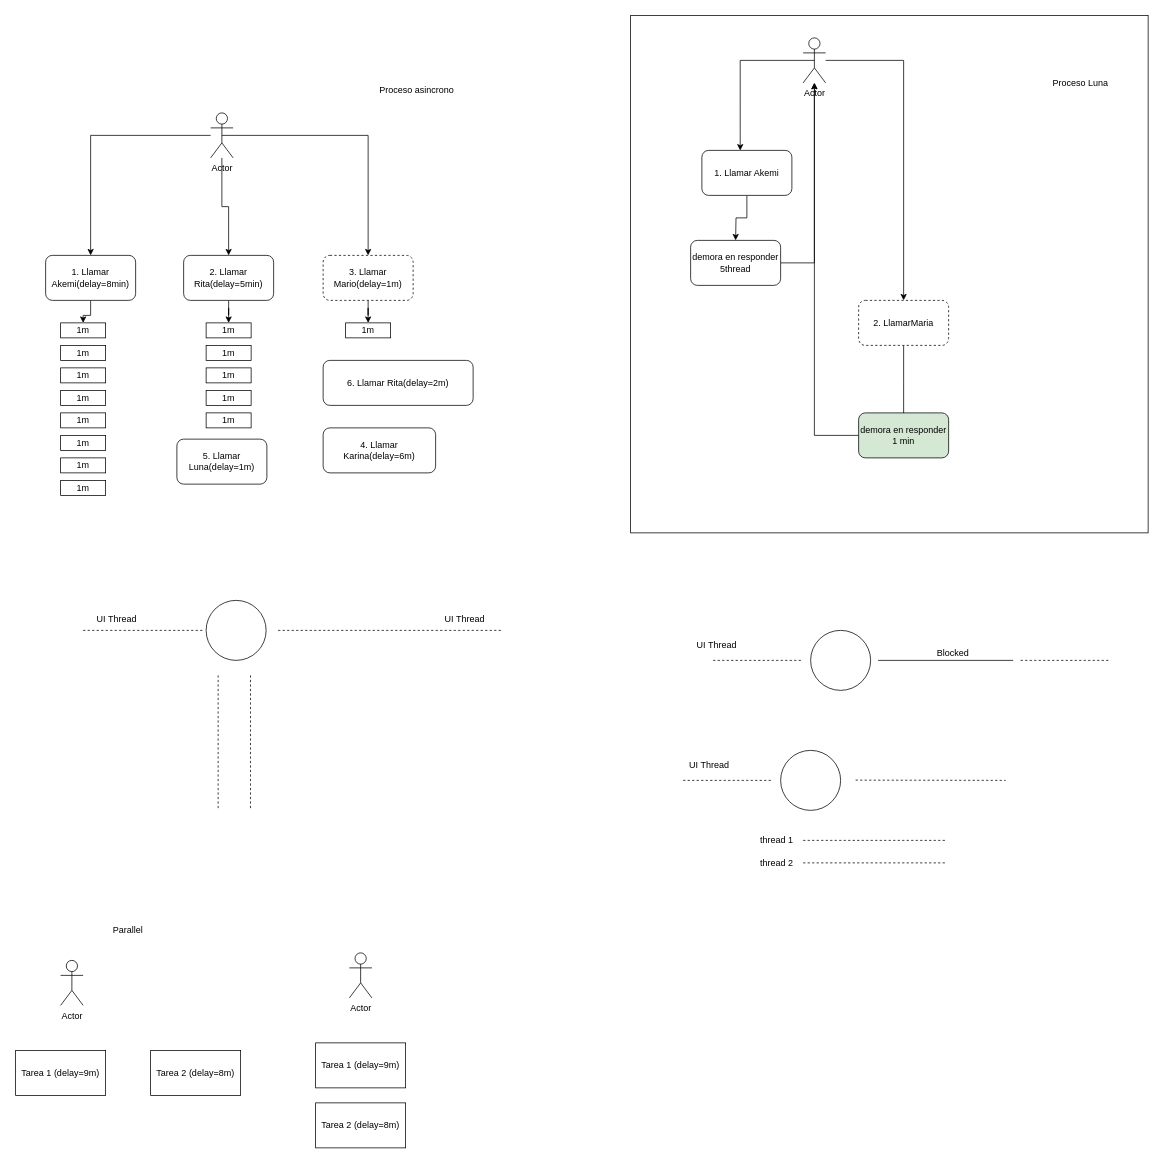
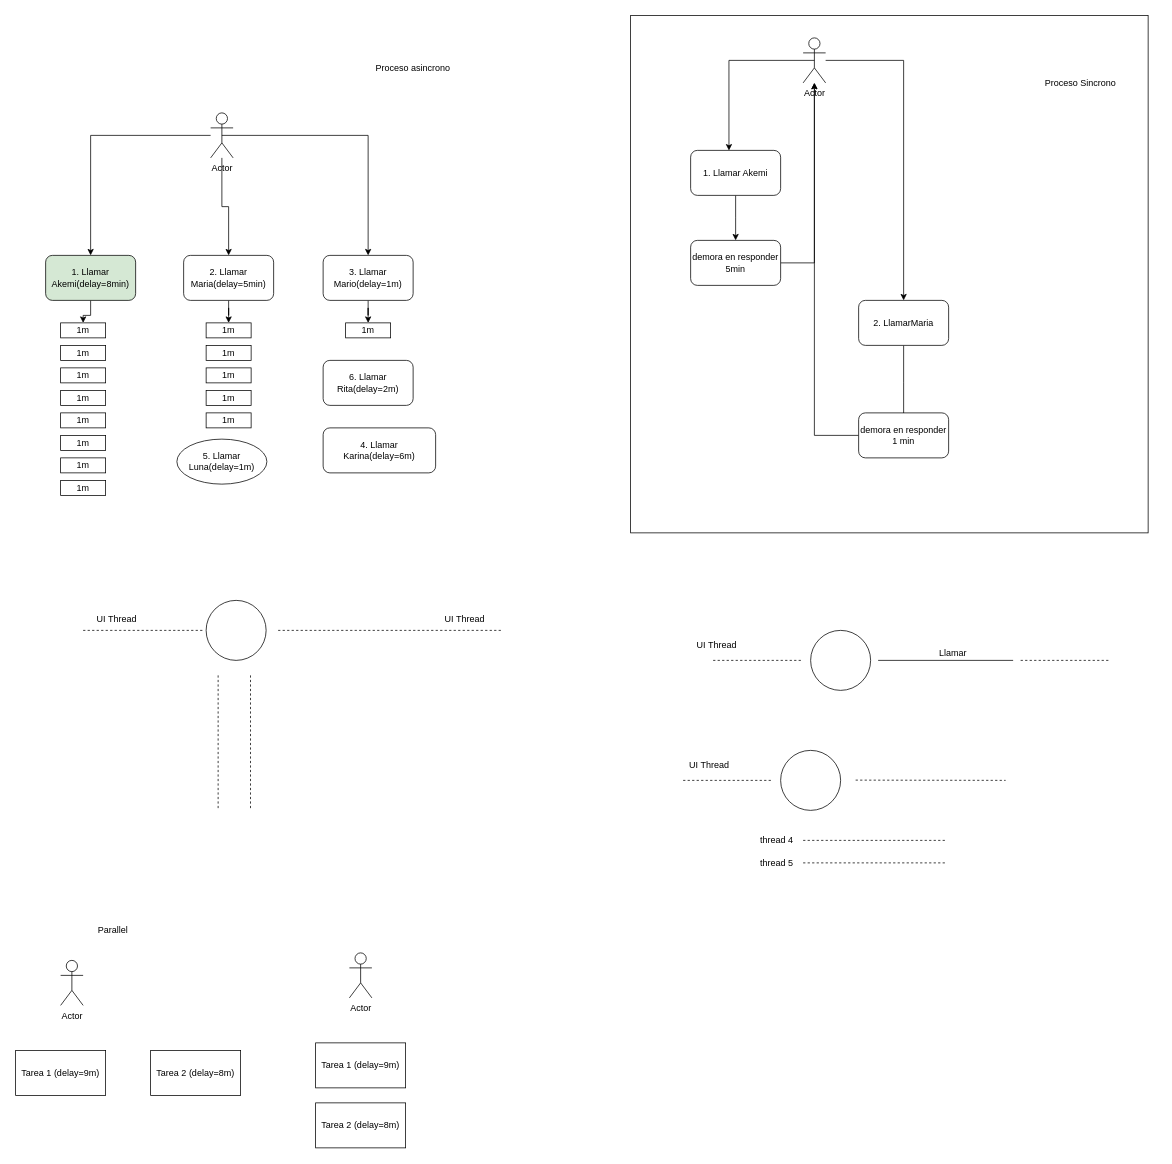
(1080, 83) -> (1080, 83)
(417, 90) -> (413, 68)
(747, 173) -> (735, 173)
(735, 263) -> (735, 263)
(90, 278) -> (90, 278)
(228, 278) -> (228, 278)
(368, 278) -> (368, 278)
(903, 323) -> (903, 323)
(398, 383) -> (368, 383)
(903, 435) -> (903, 435)
(222, 462) -> (222, 462)
(953, 653) -> (953, 653)
(777, 840) -> (777, 840)
(777, 863) -> (777, 863)
(128, 930) -> (113, 930)
